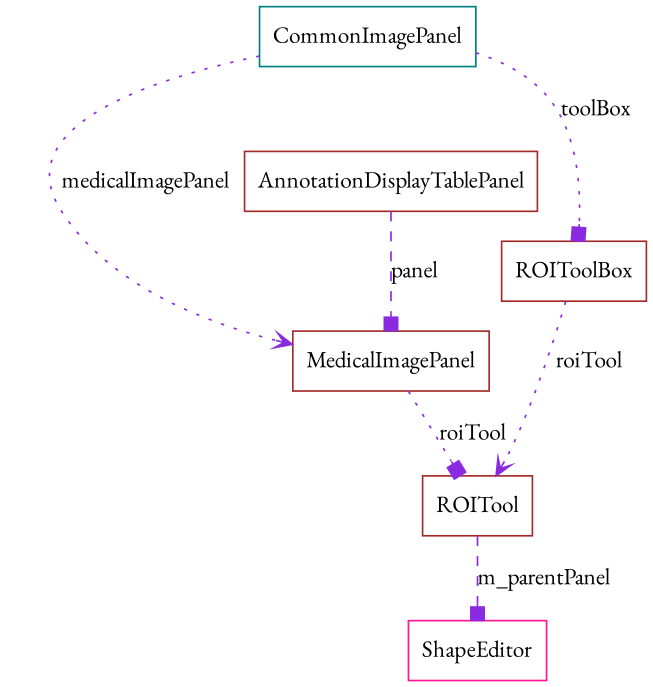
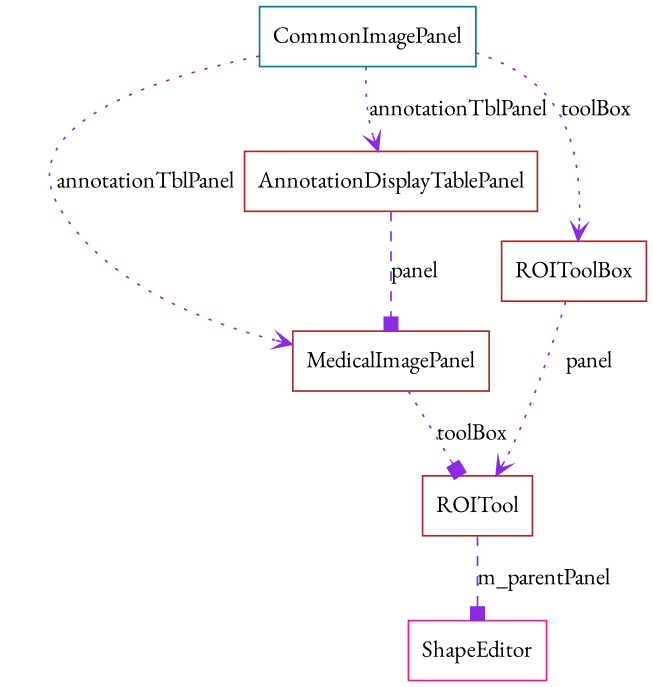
none -> (367, 101)
(561, 117) -> (561, 117)
(146, 181) -> (146, 181)
(589, 361) -> (589, 361)
(473, 433) -> (473, 433)
